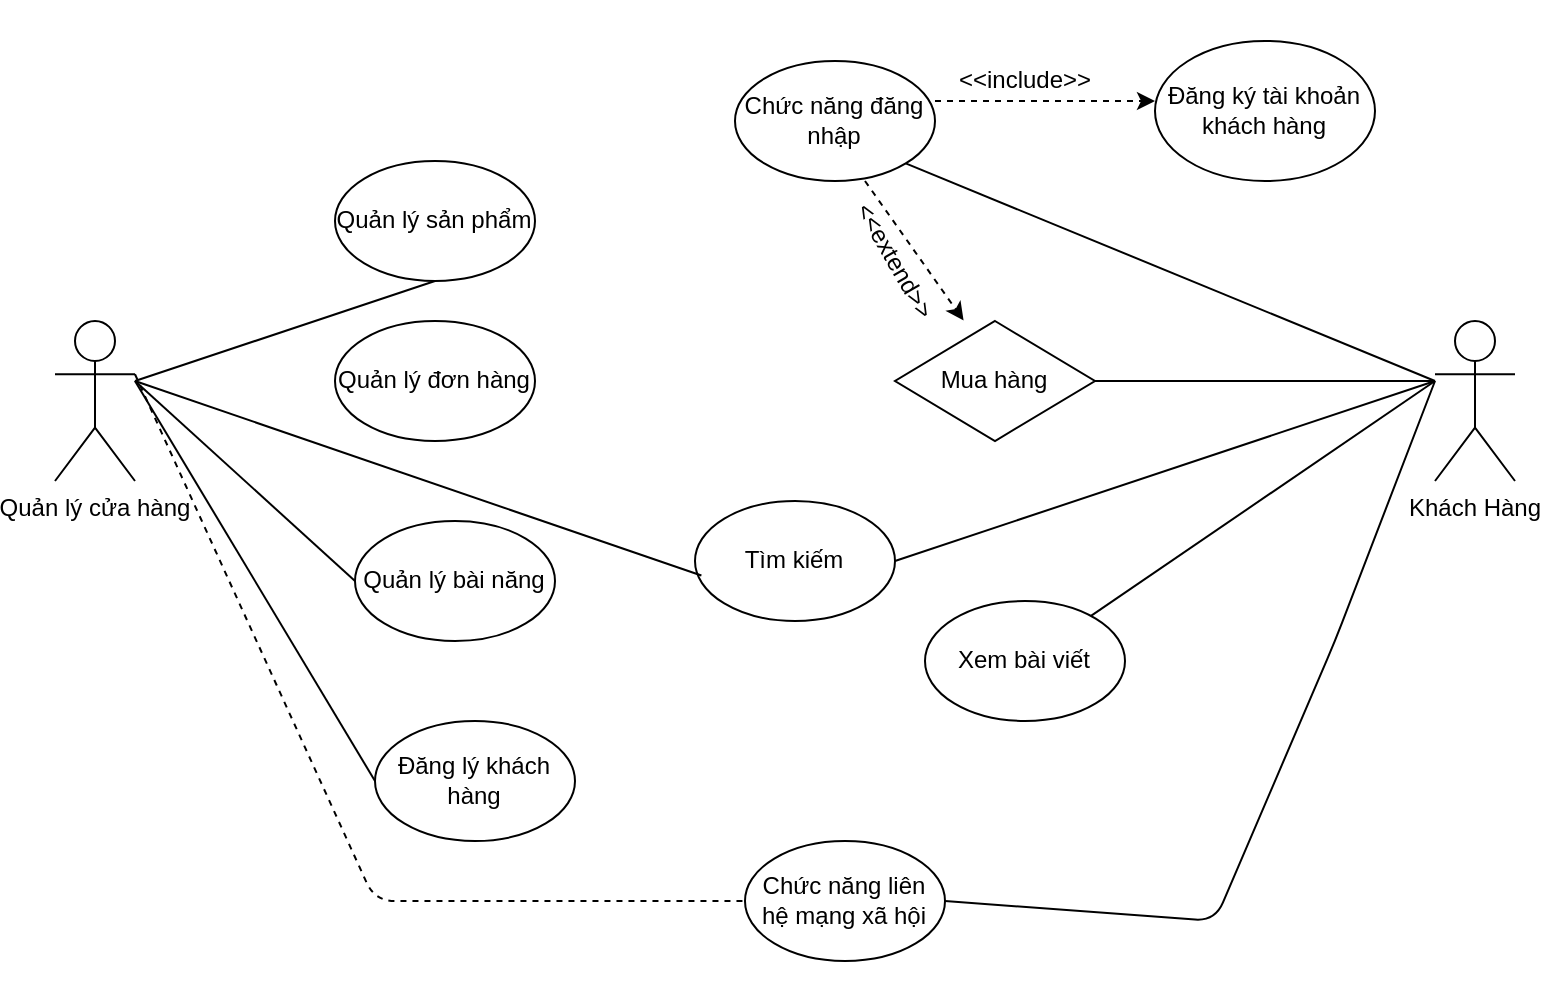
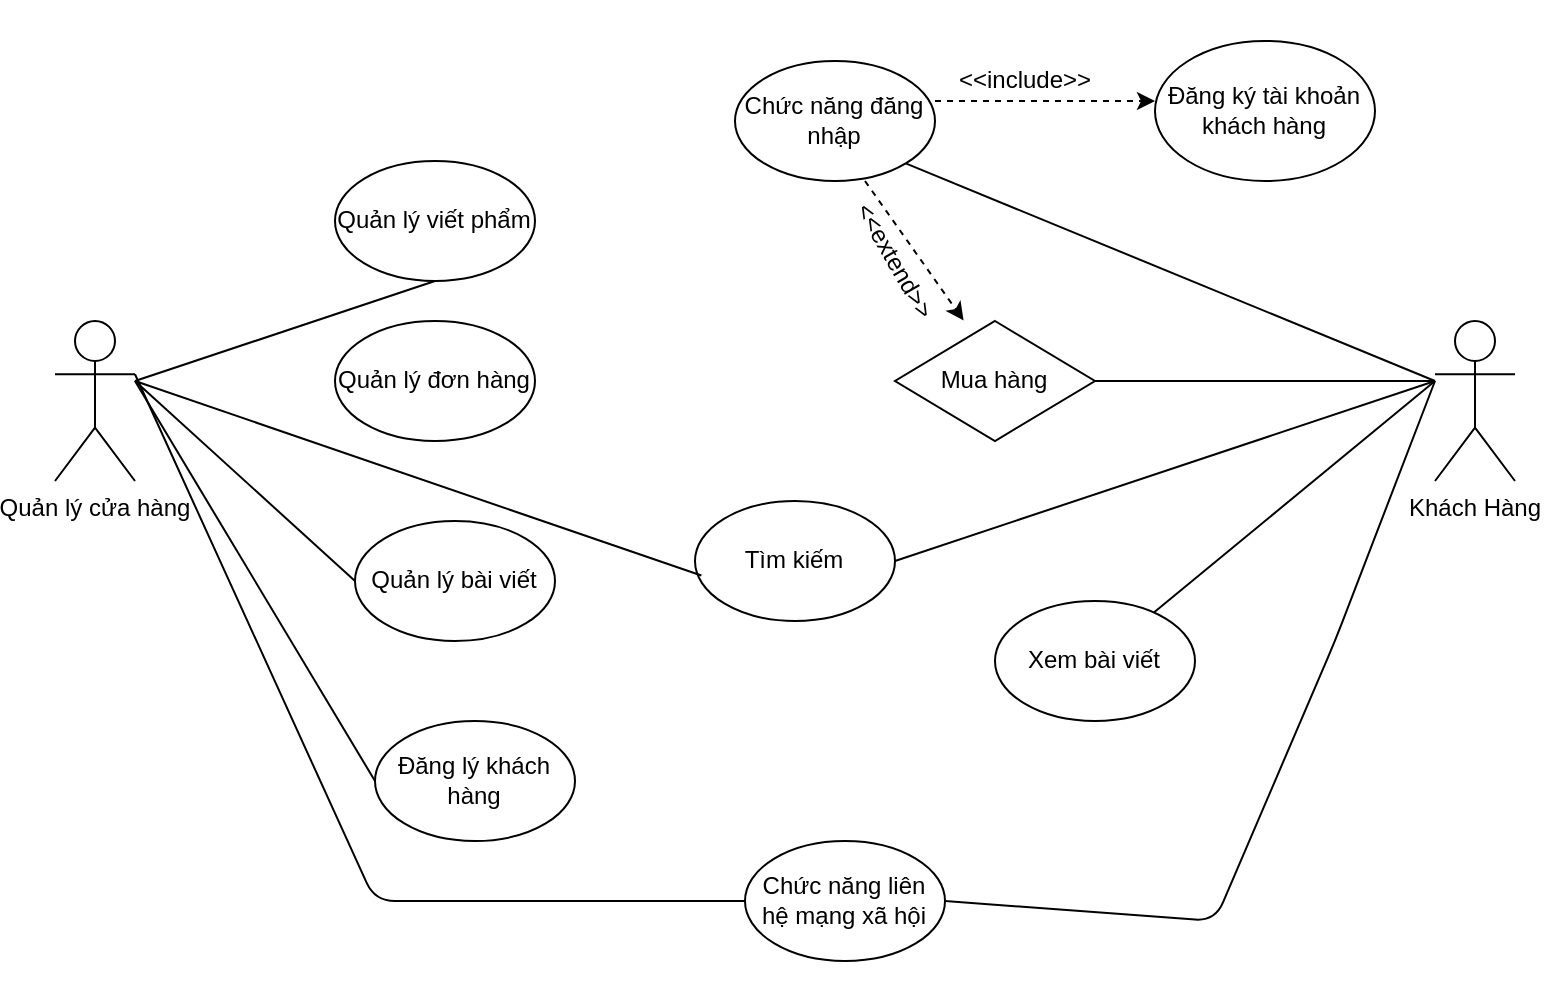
(435, 221) -> (435, 221)
(455, 581) -> (455, 581)
(1025, 661) -> (1095, 661)
(342, 828) -> (342, 828)
